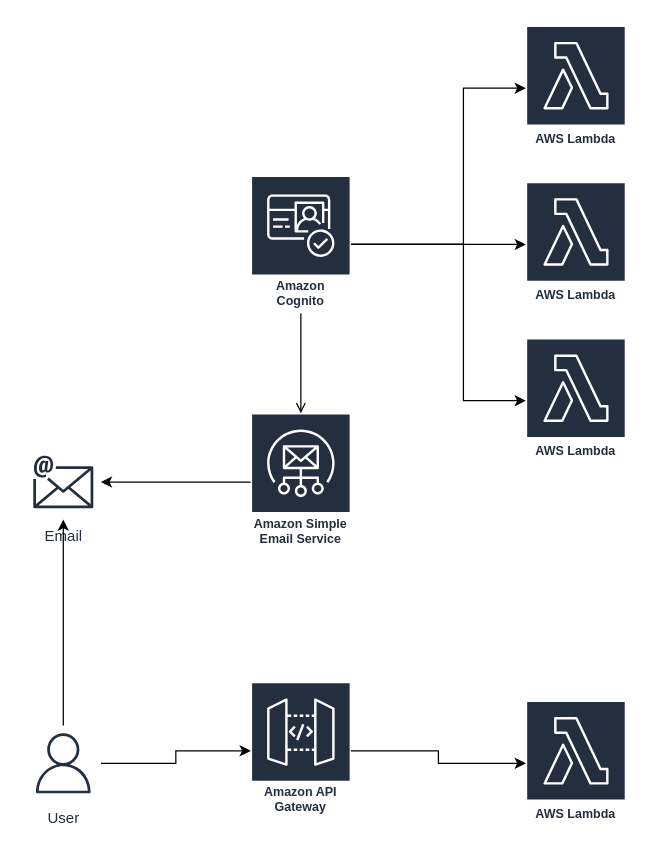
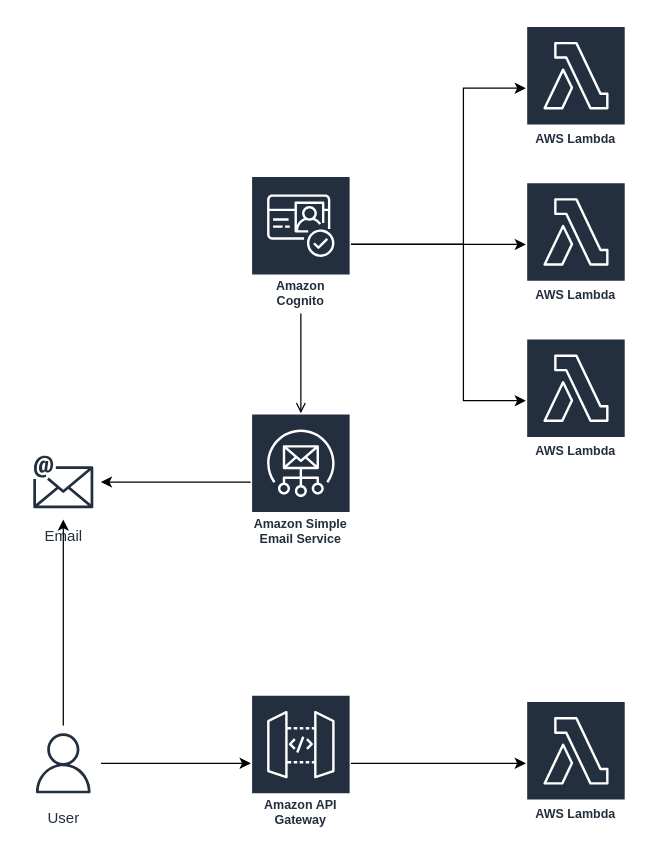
(301, 751) -> (301, 763)
